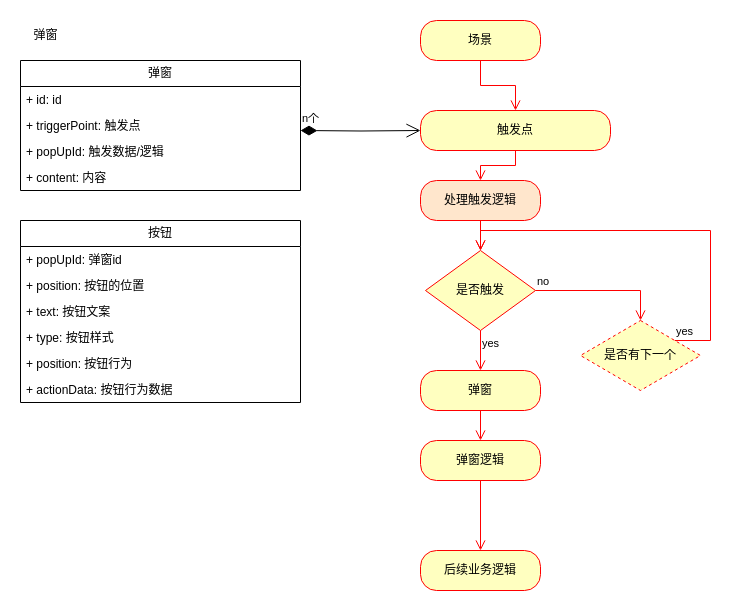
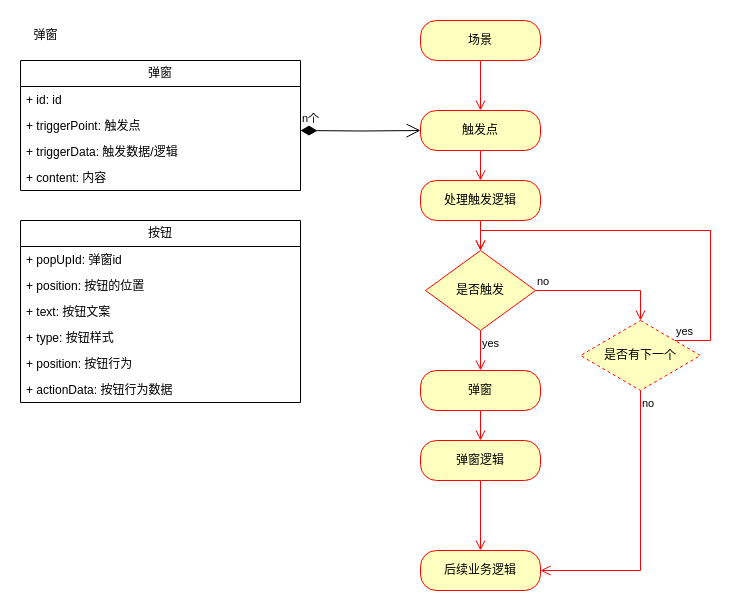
(516, 131) -> (481, 131)
(98, 153) -> (110, 153)
(481, 201) -> (481, 201)
none -> (641, 529)
